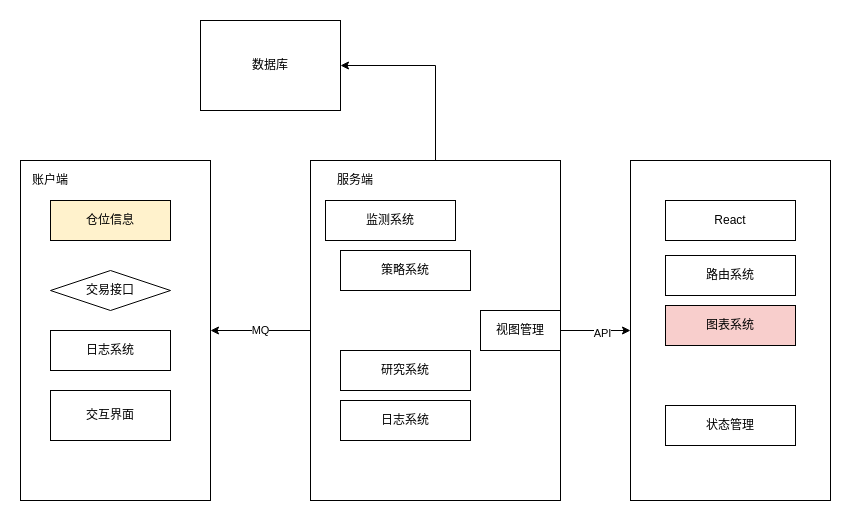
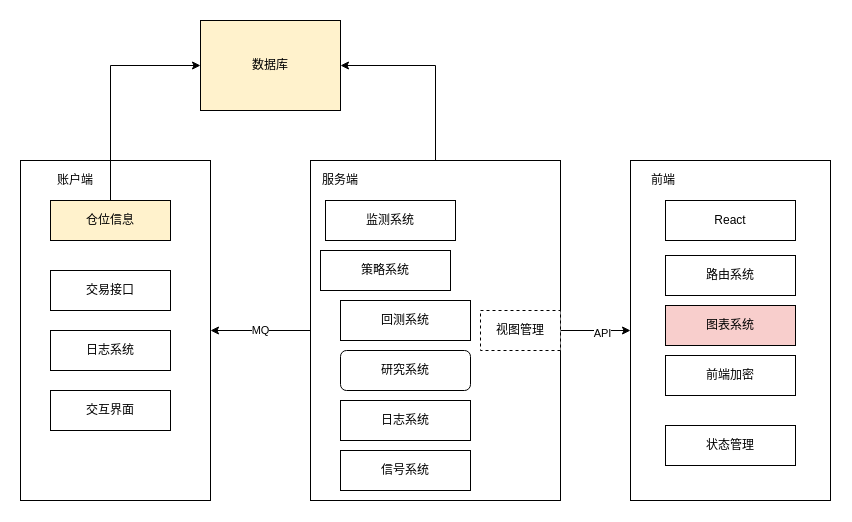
(271, 66) -> (271, 66)
none -> (111, 92)
(51, 181) -> (76, 181)
(356, 181) -> (341, 181)
none -> (664, 181)
(406, 271) -> (386, 271)
(111, 291) -> (111, 291)
none -> (406, 321)
(521, 331) -> (521, 331)
(406, 371) -> (406, 371)
none -> (731, 376)
(111, 416) -> (111, 411)
(731, 426) -> (731, 446)
none -> (406, 471)
